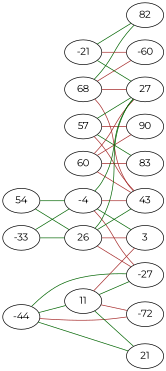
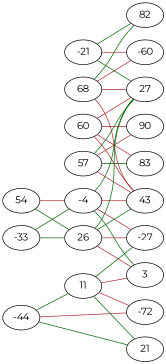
(52, 201) -> (52, 201)
(75, 279) -> none
